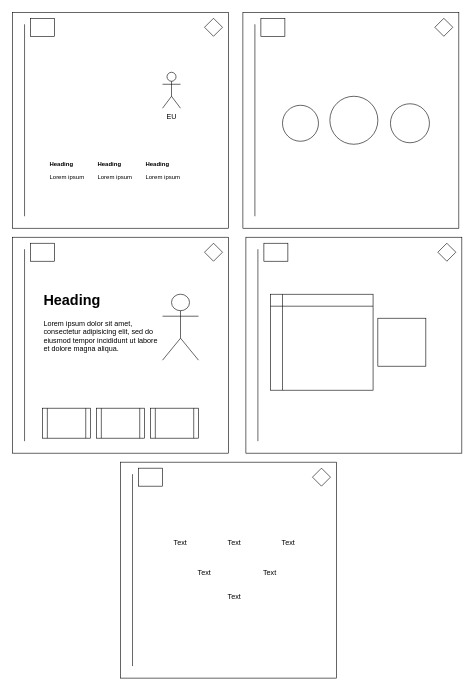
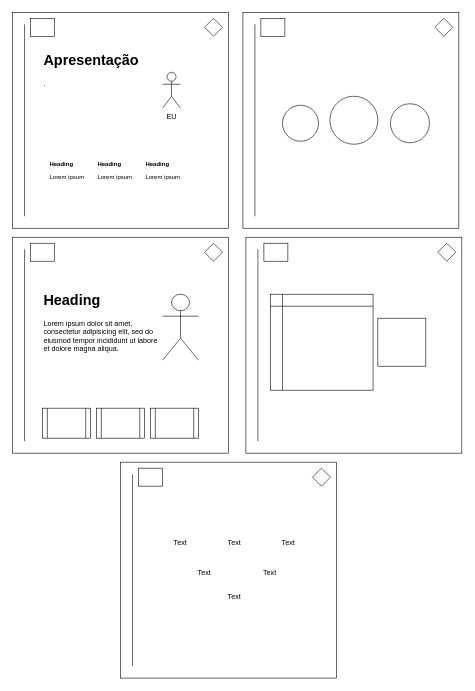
none -> (96, 84)
